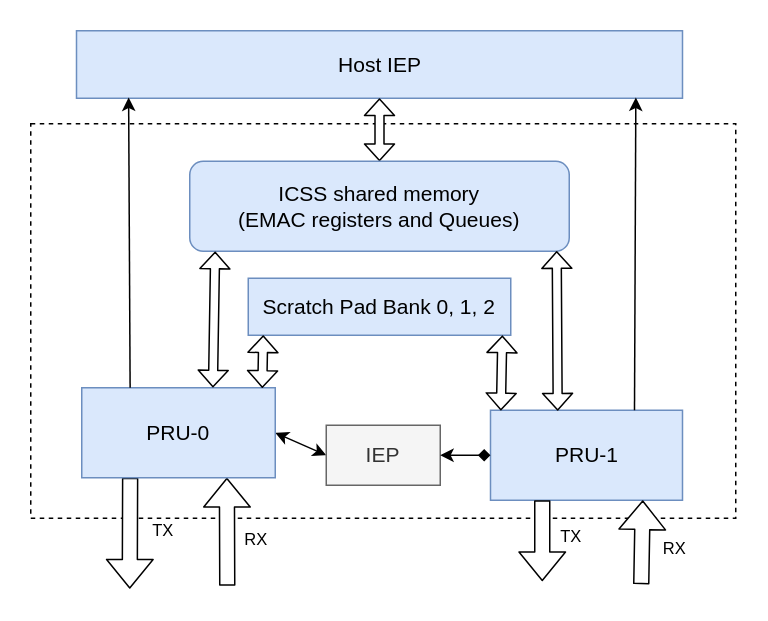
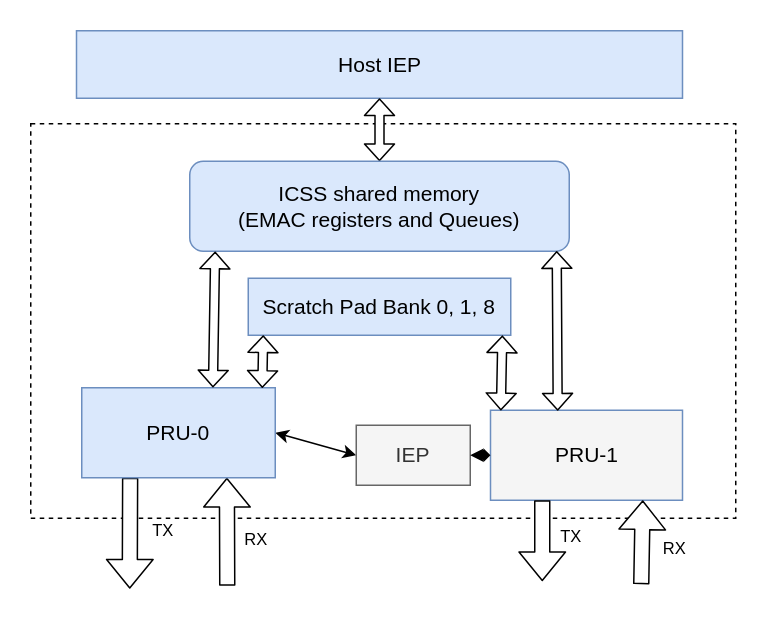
(129, 247) -> none
(635, 259) -> none
(380, 307) -> (380, 307)
(383, 455) -> (413, 455)
(587, 455) -> (587, 455)
